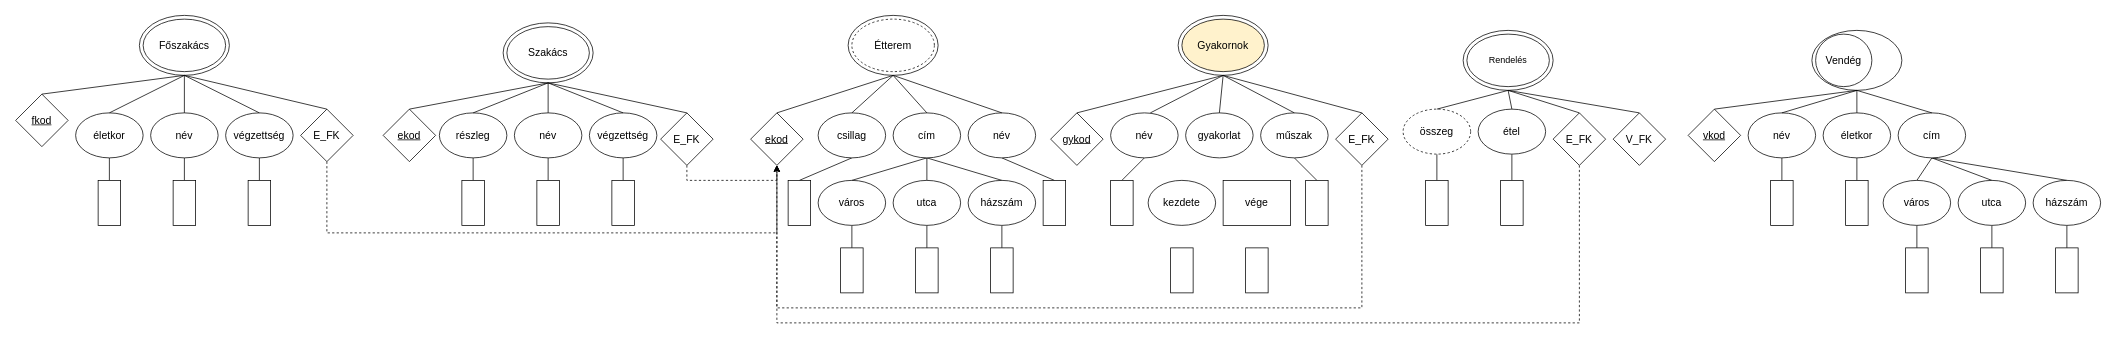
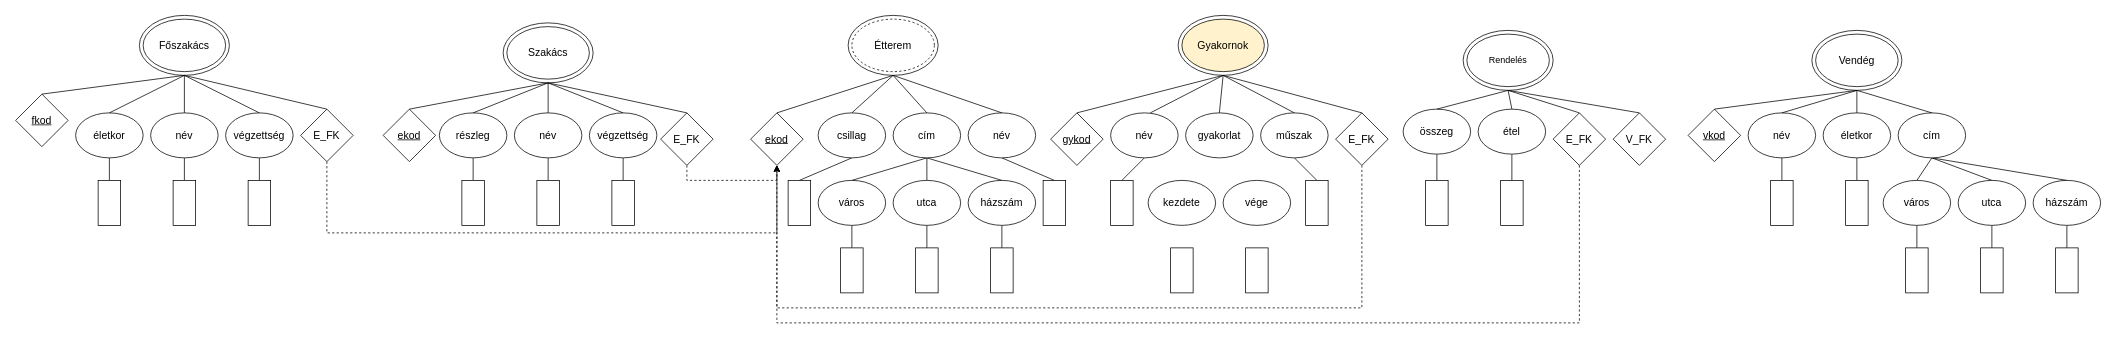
(1844, 60) -> (1857, 60)
(1437, 132) -> (1437, 132)
(1257, 203) -> (1257, 203)
